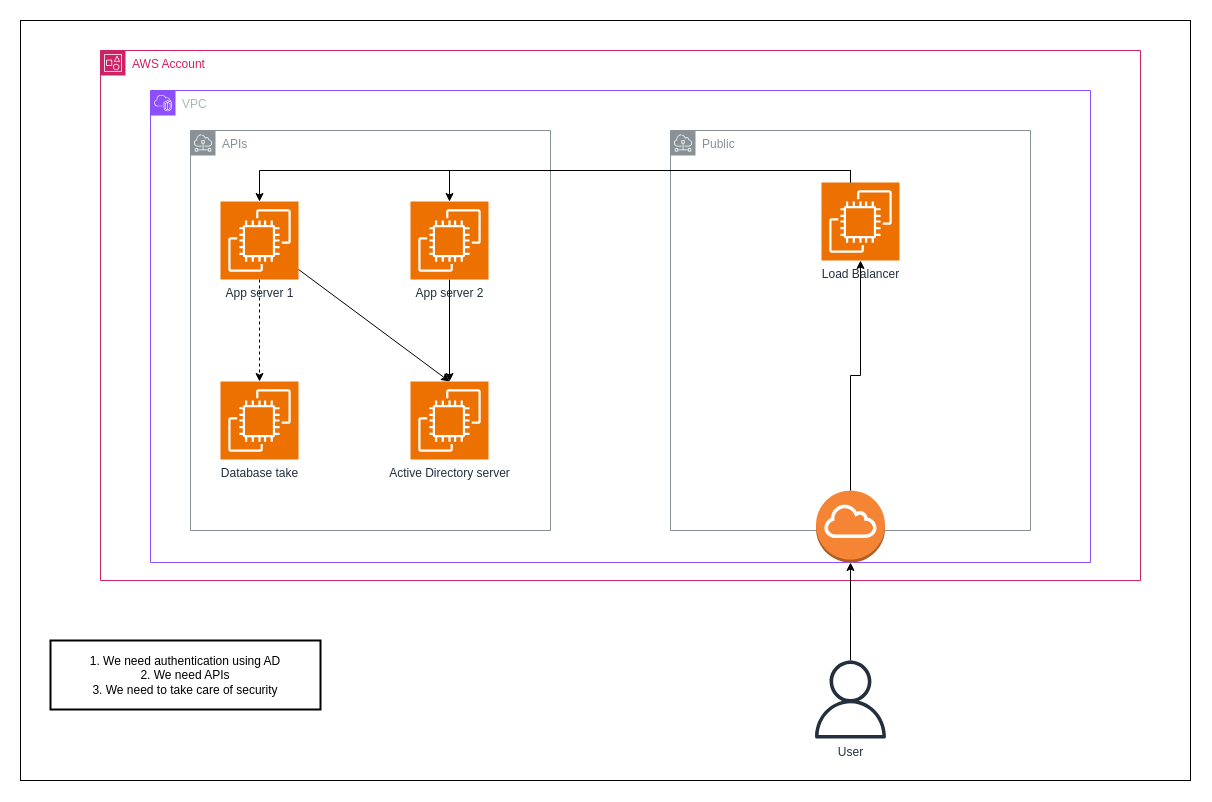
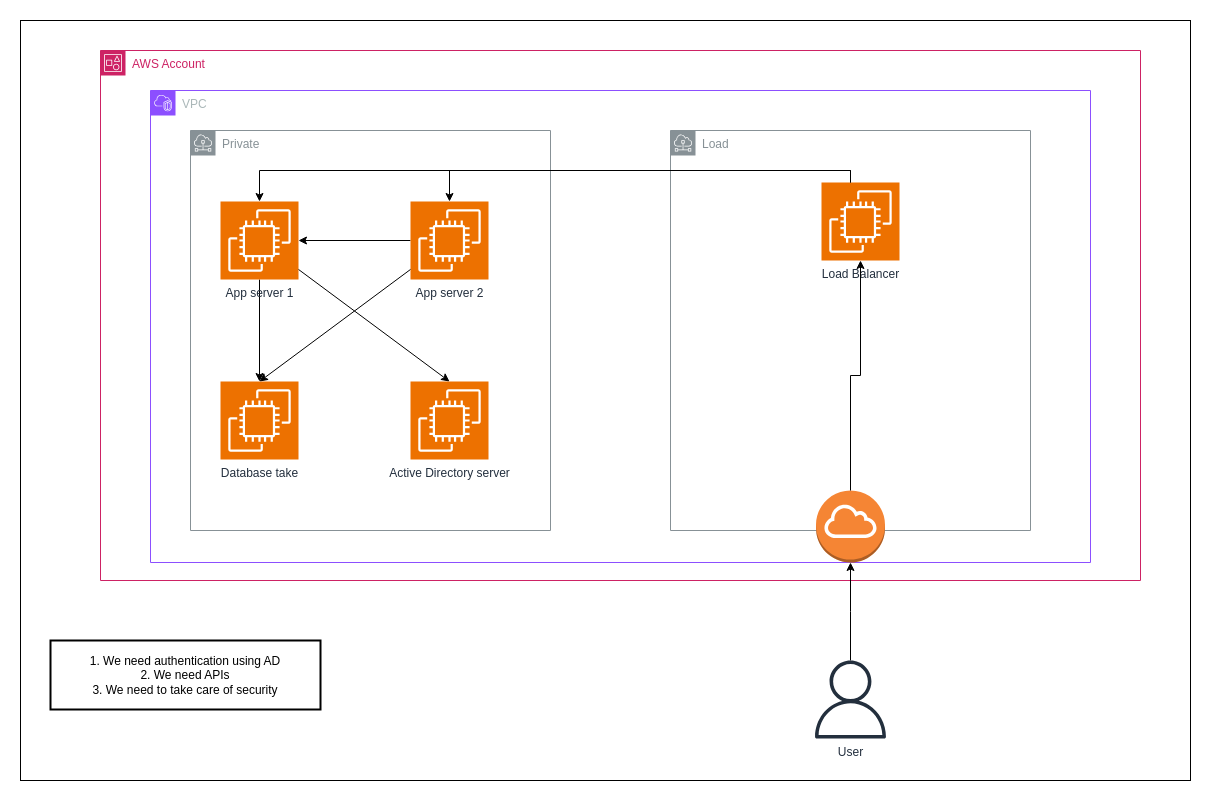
(236, 145) -> (244, 145)
(720, 145) -> (716, 145)
none -> (338, 323)
(260, 327) -> (260, 327)
(450, 327) -> (358, 241)
